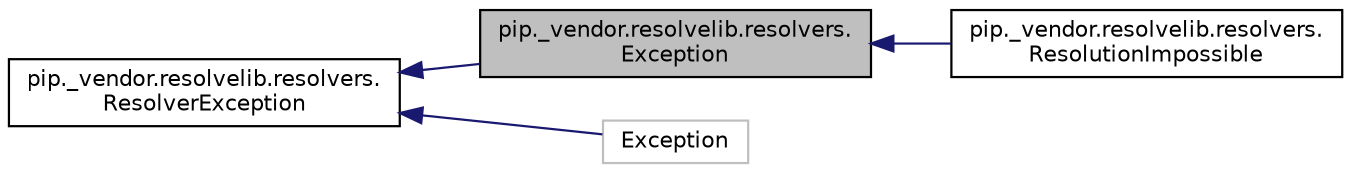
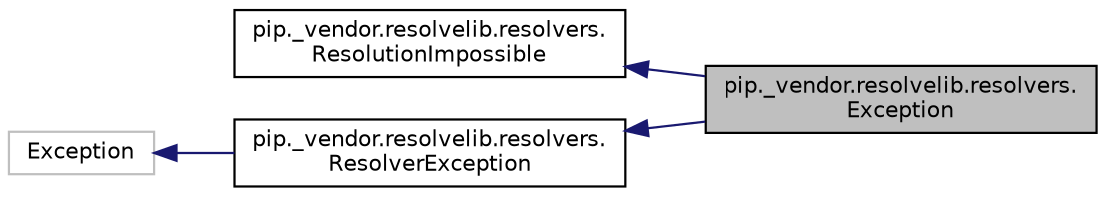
(922, 44) -> (676, 73)
(513, 125) -> (206, 153)
